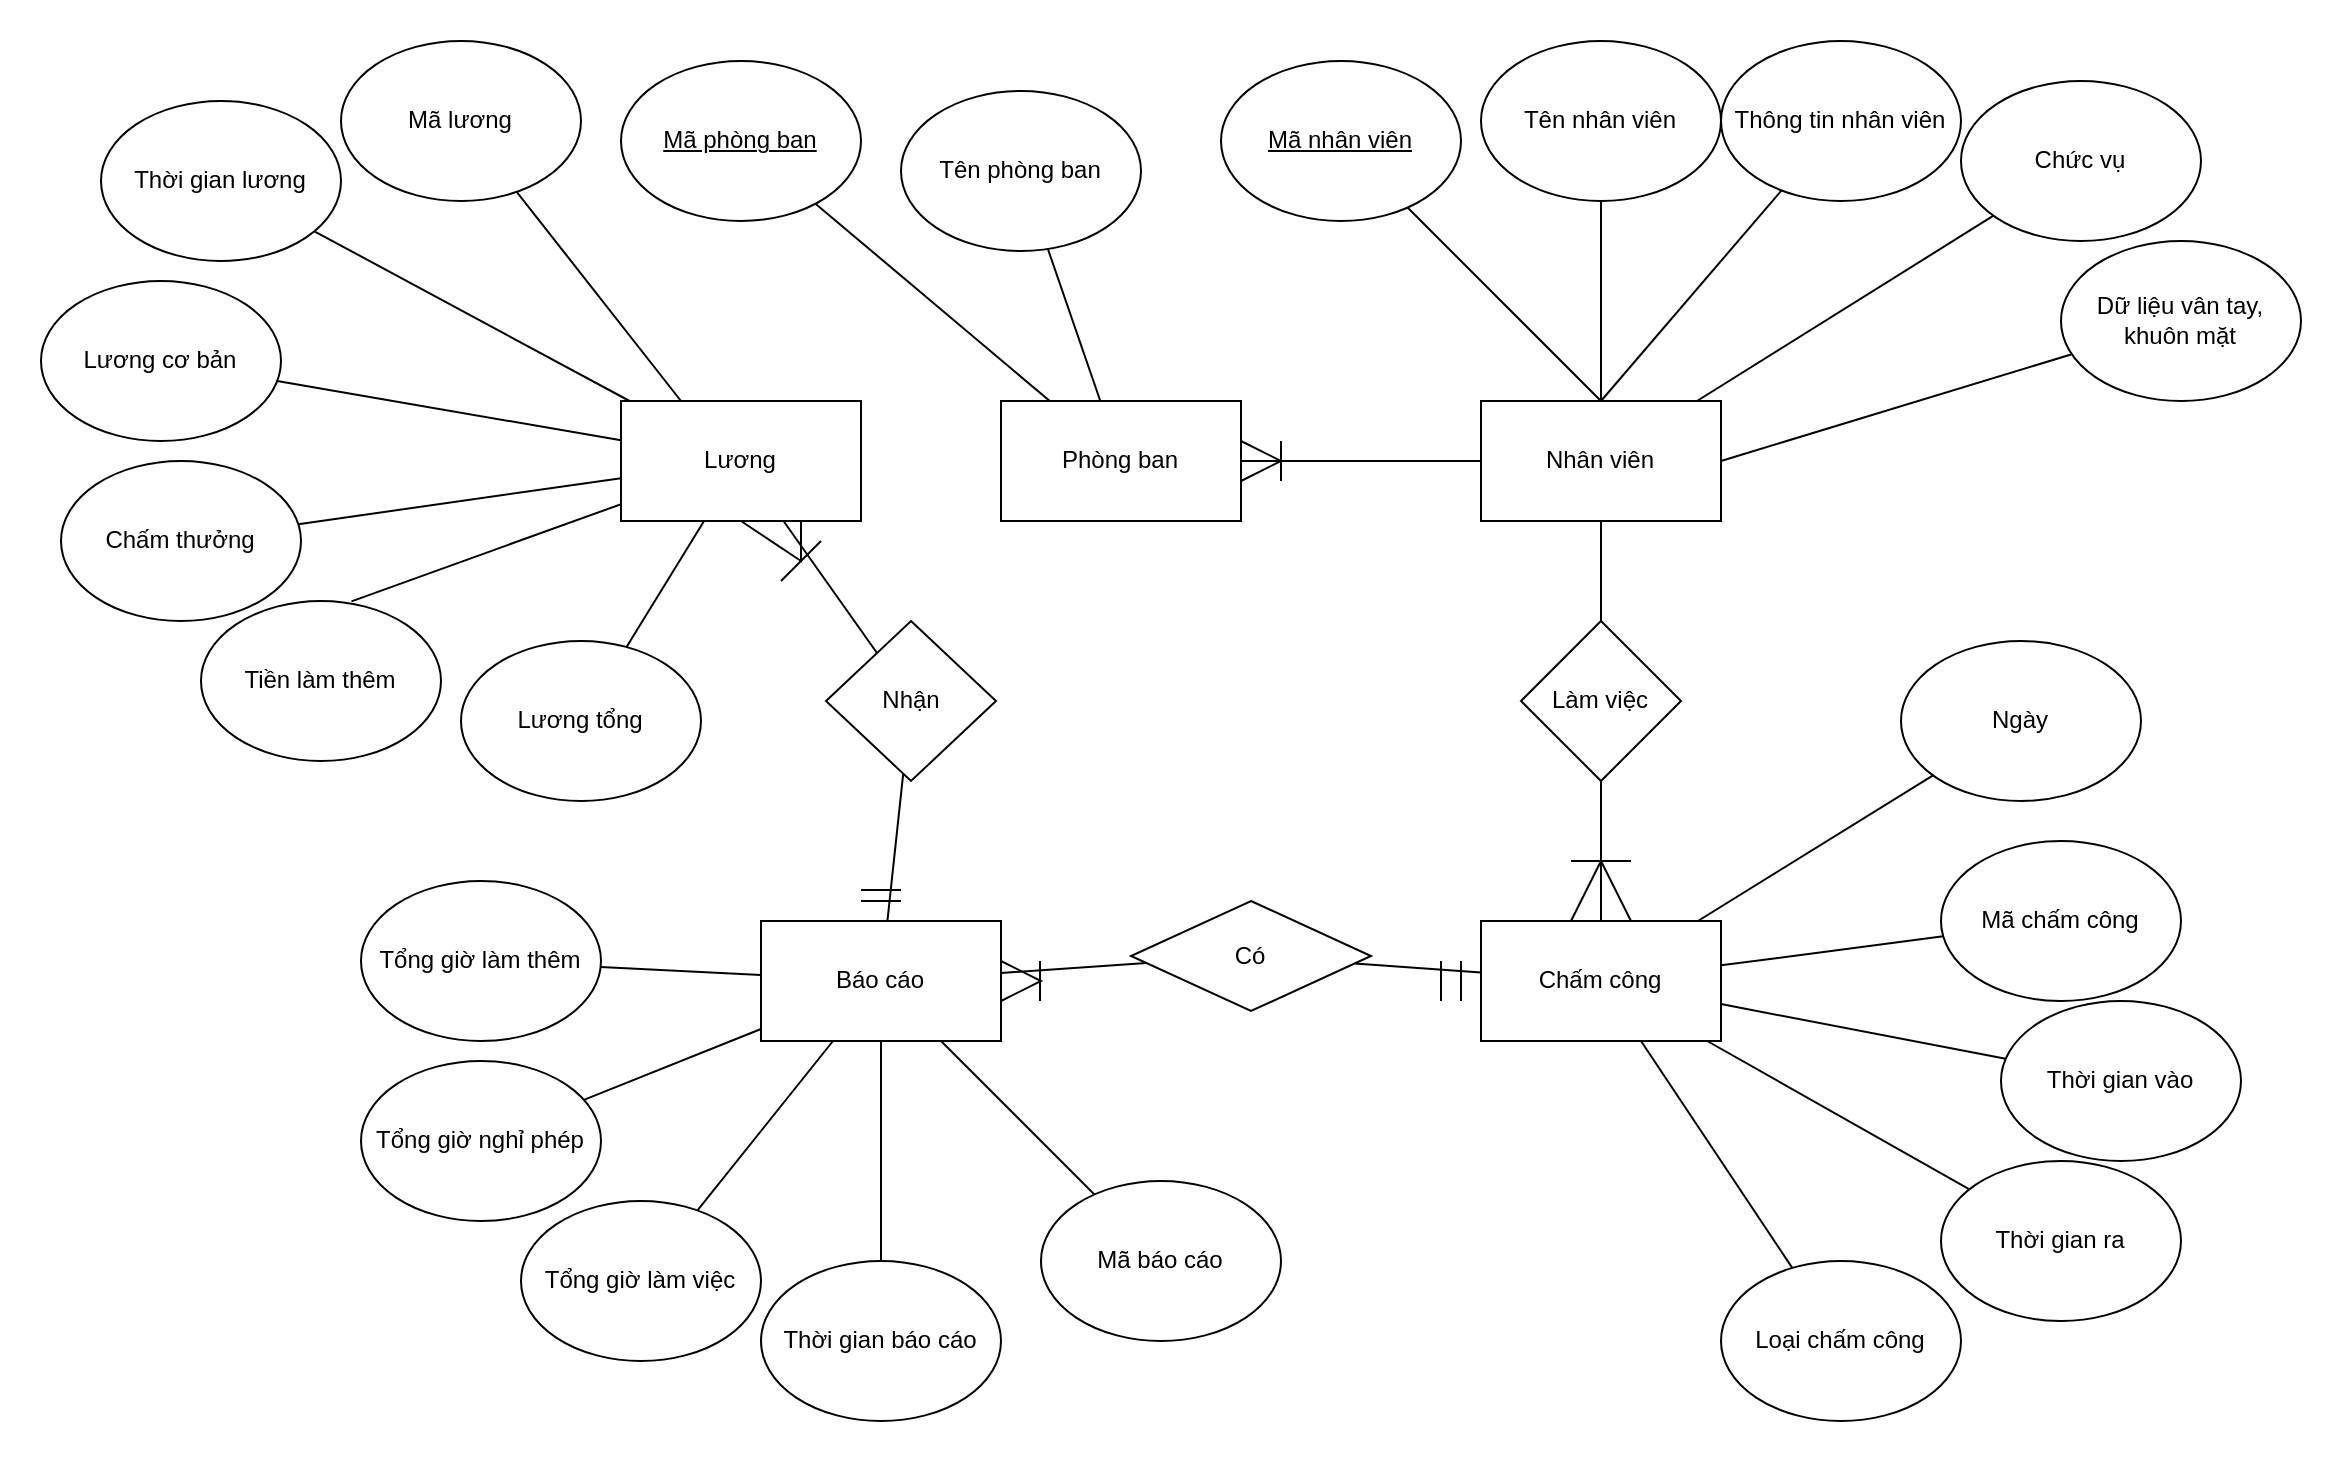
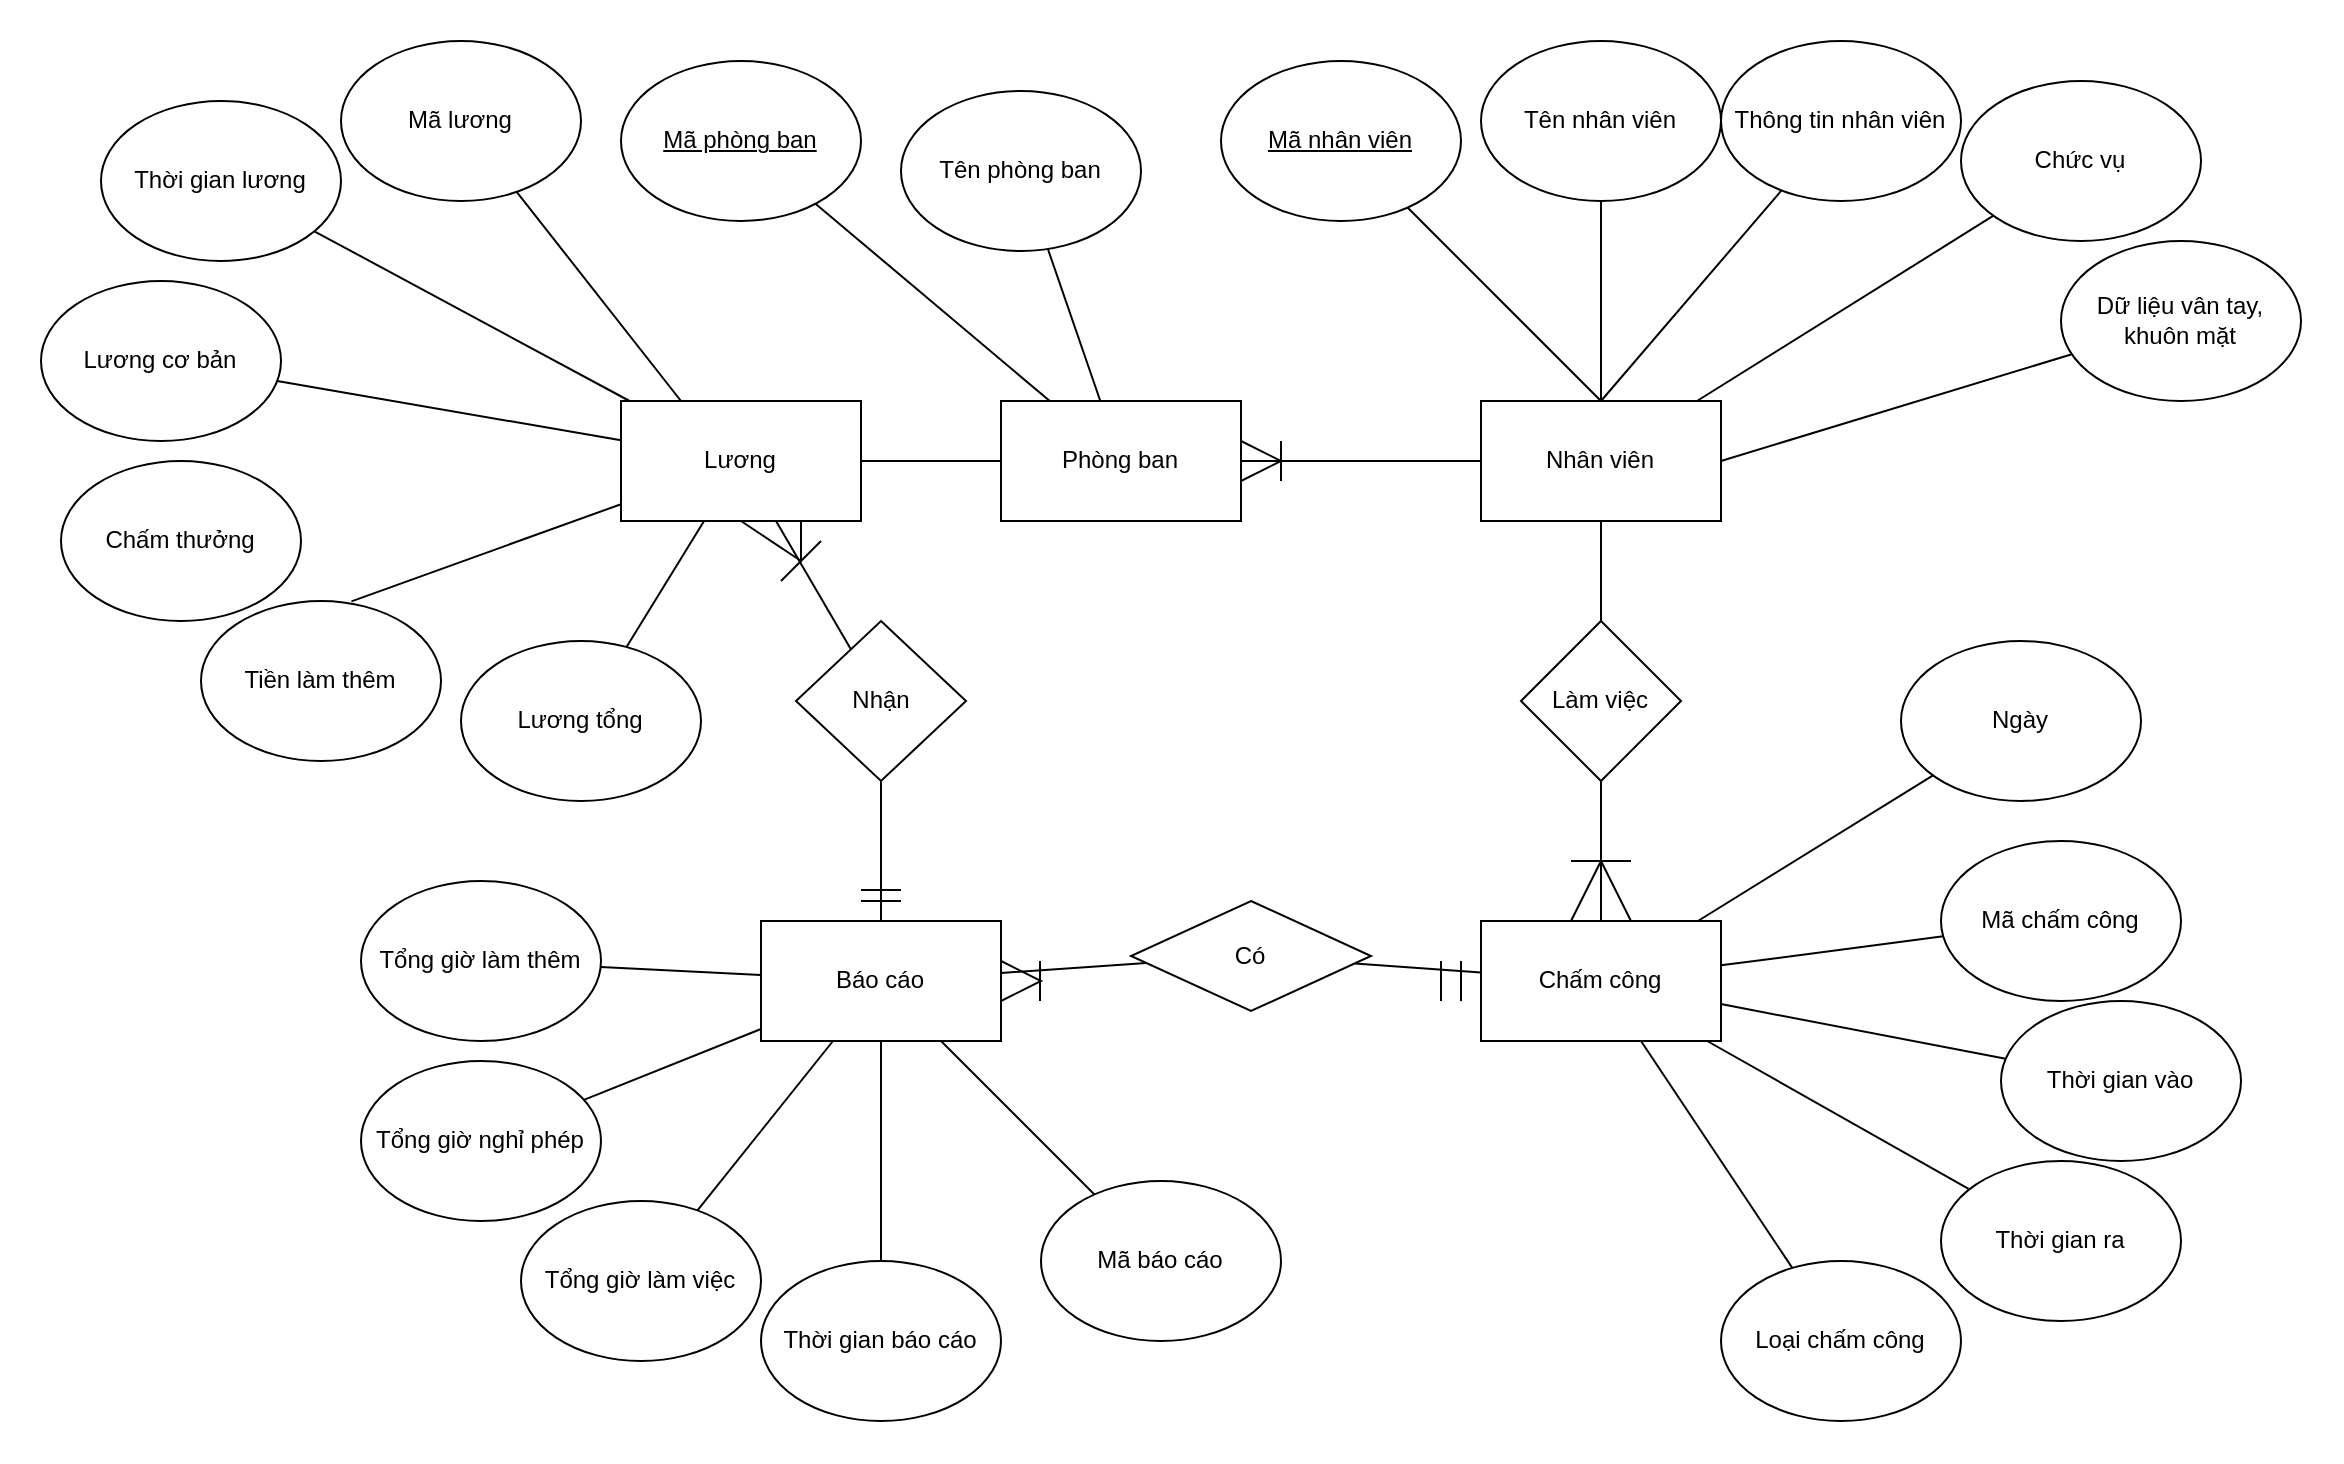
(460, 501) -> (931, 461)
(911, 701) -> (881, 701)
